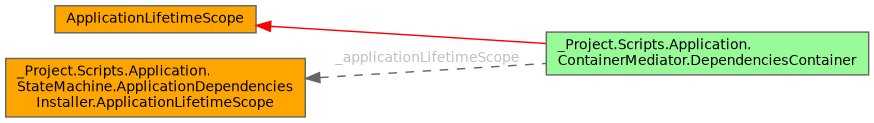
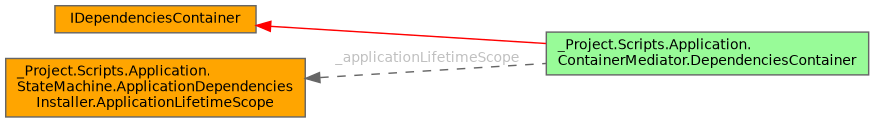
(155, 19) -> (155, 19)
